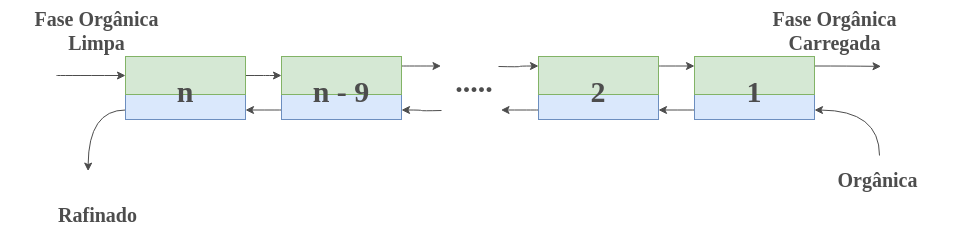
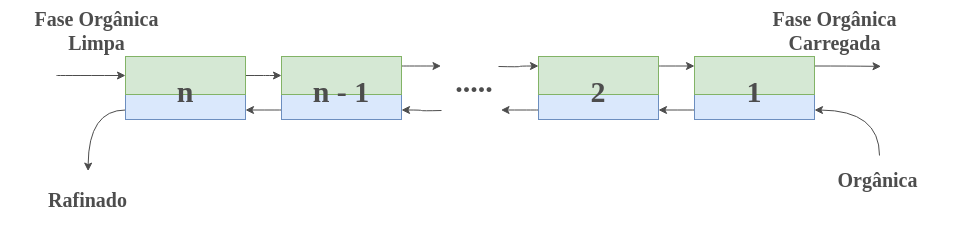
(342, 92) -> (342, 92)
(98, 215) -> (88, 200)
